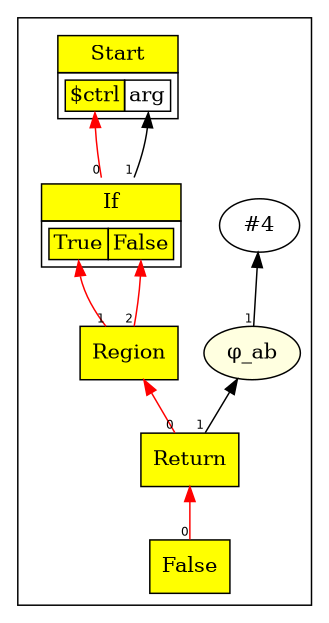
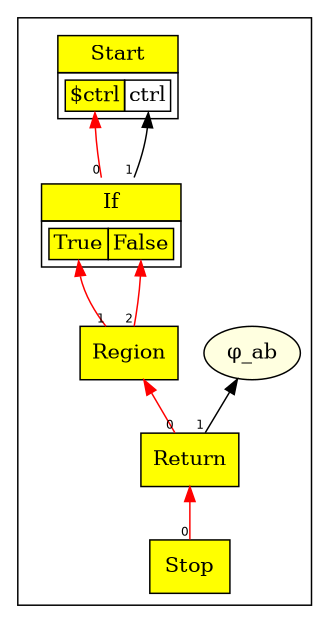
(148, 95) -> (148, 95)
(260, 225) -> none
(190, 567) -> (190, 567)
